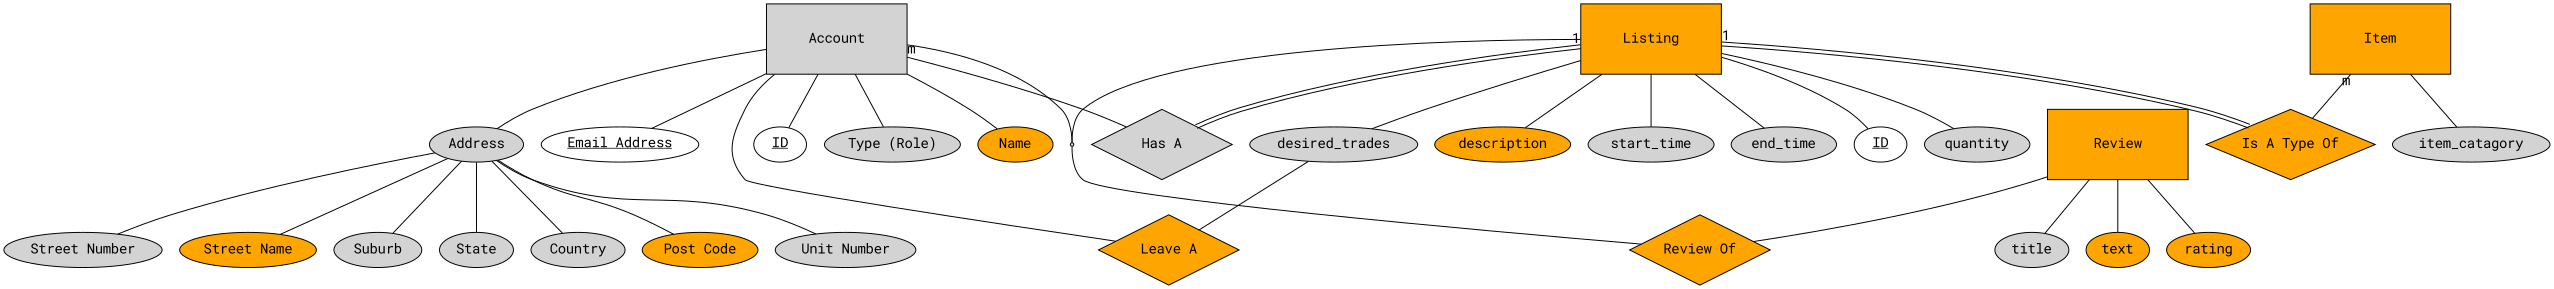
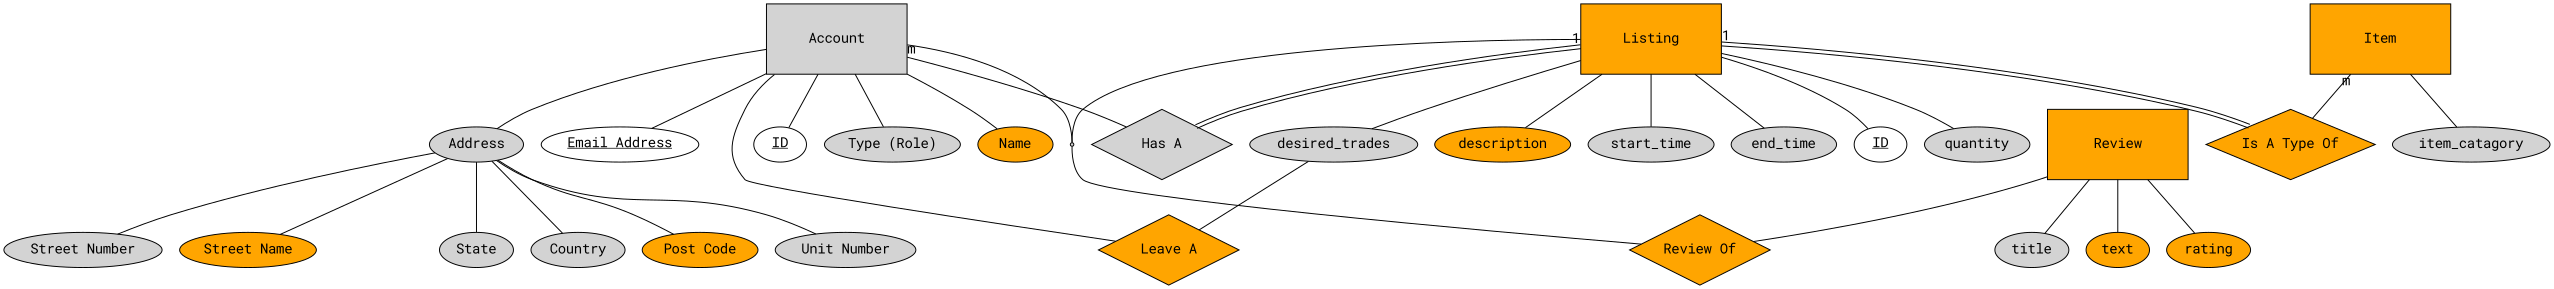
(378, 250) -> none
